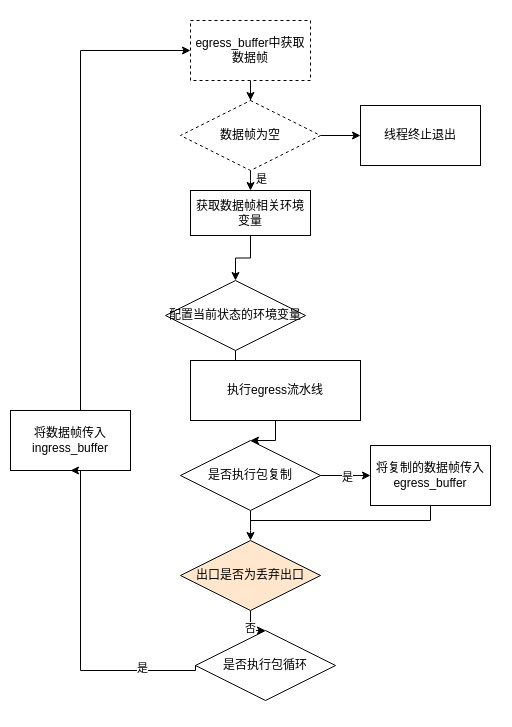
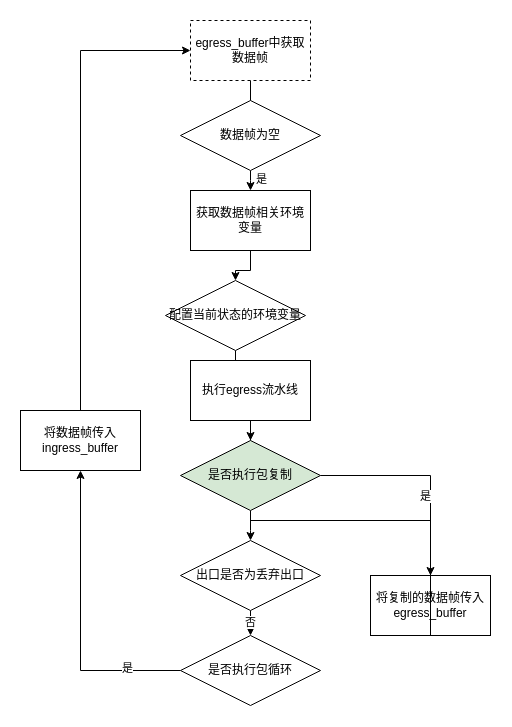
(251, 92) -> (251, 96)
(251, 136) -> (251, 136)
(337, 136) -> none
(421, 136) -> none
(251, 213) -> (251, 221)
(276, 391) -> (251, 391)
(71, 441) -> (81, 441)
(251, 476) -> (251, 476)
(431, 476) -> (431, 606)
(251, 576) -> (251, 576)
(266, 666) -> (251, 671)
